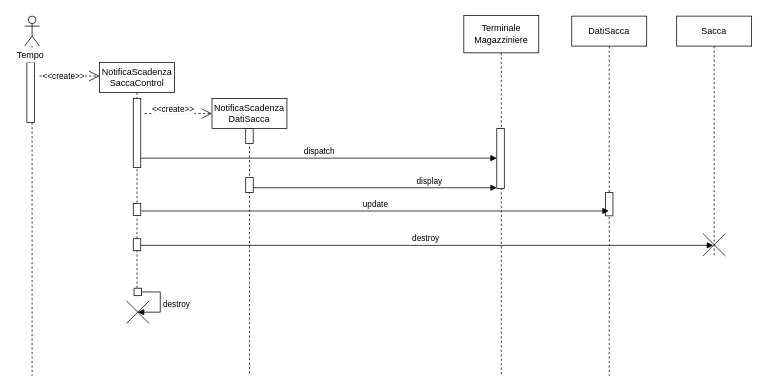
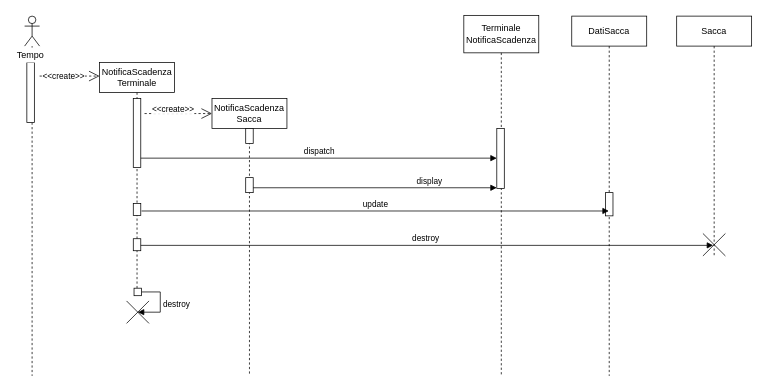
(501, 34) -> (501, 34)
(137, 78) -> (137, 78)
(249, 114) -> (249, 114)
